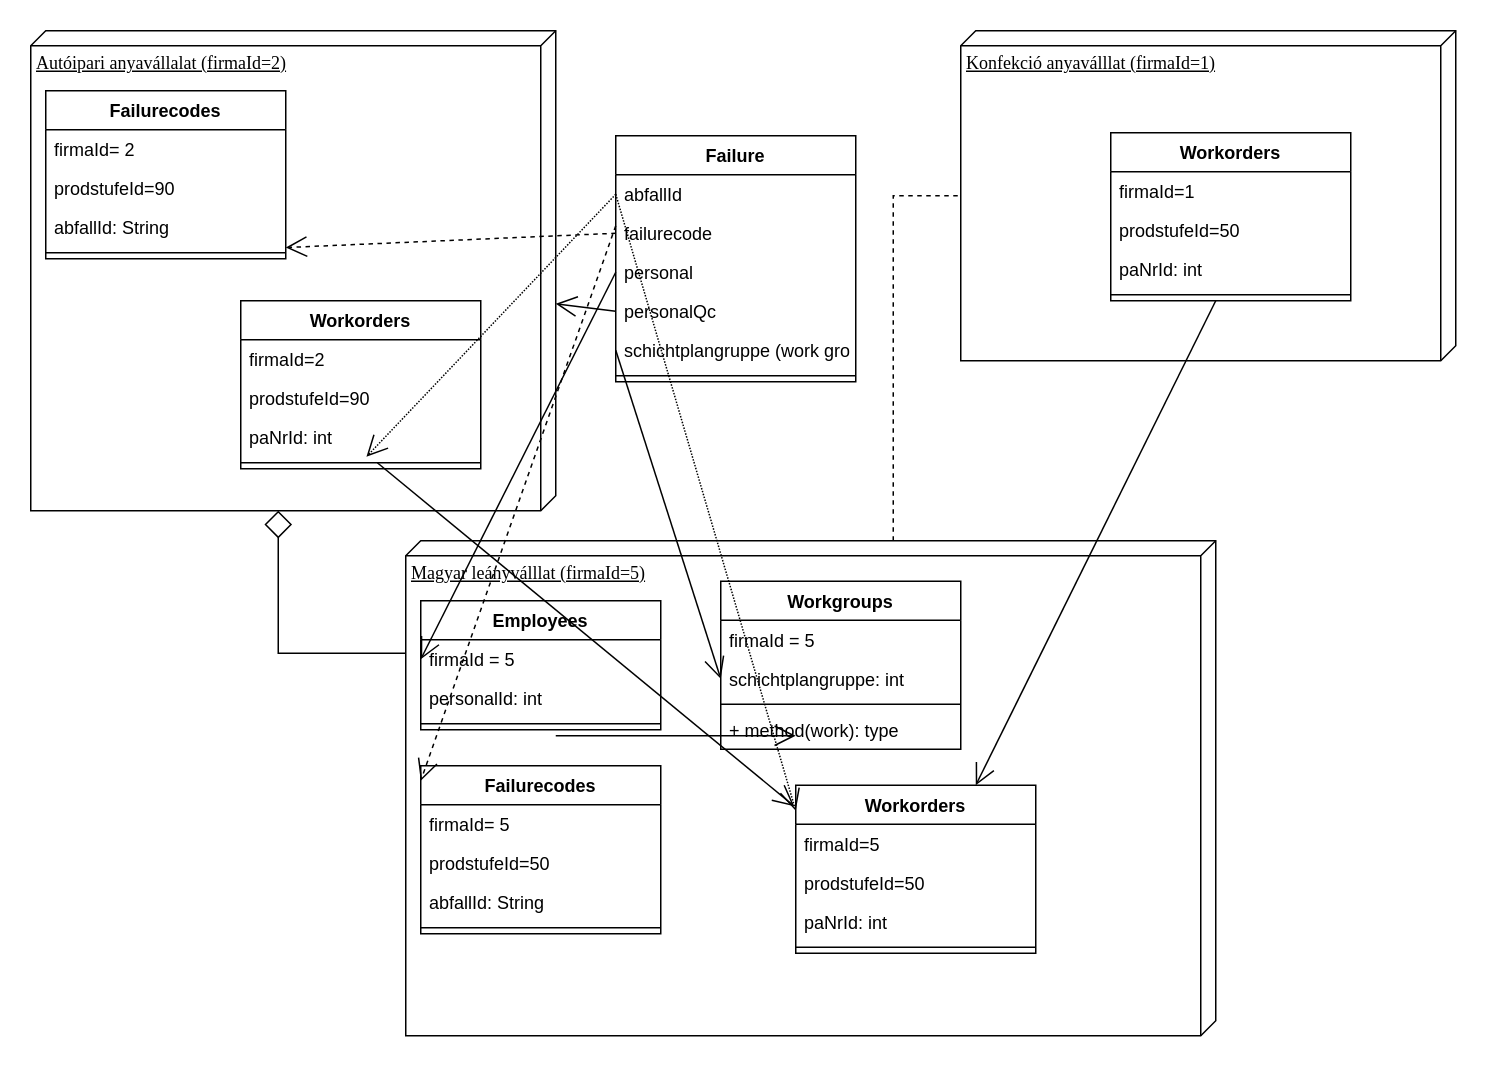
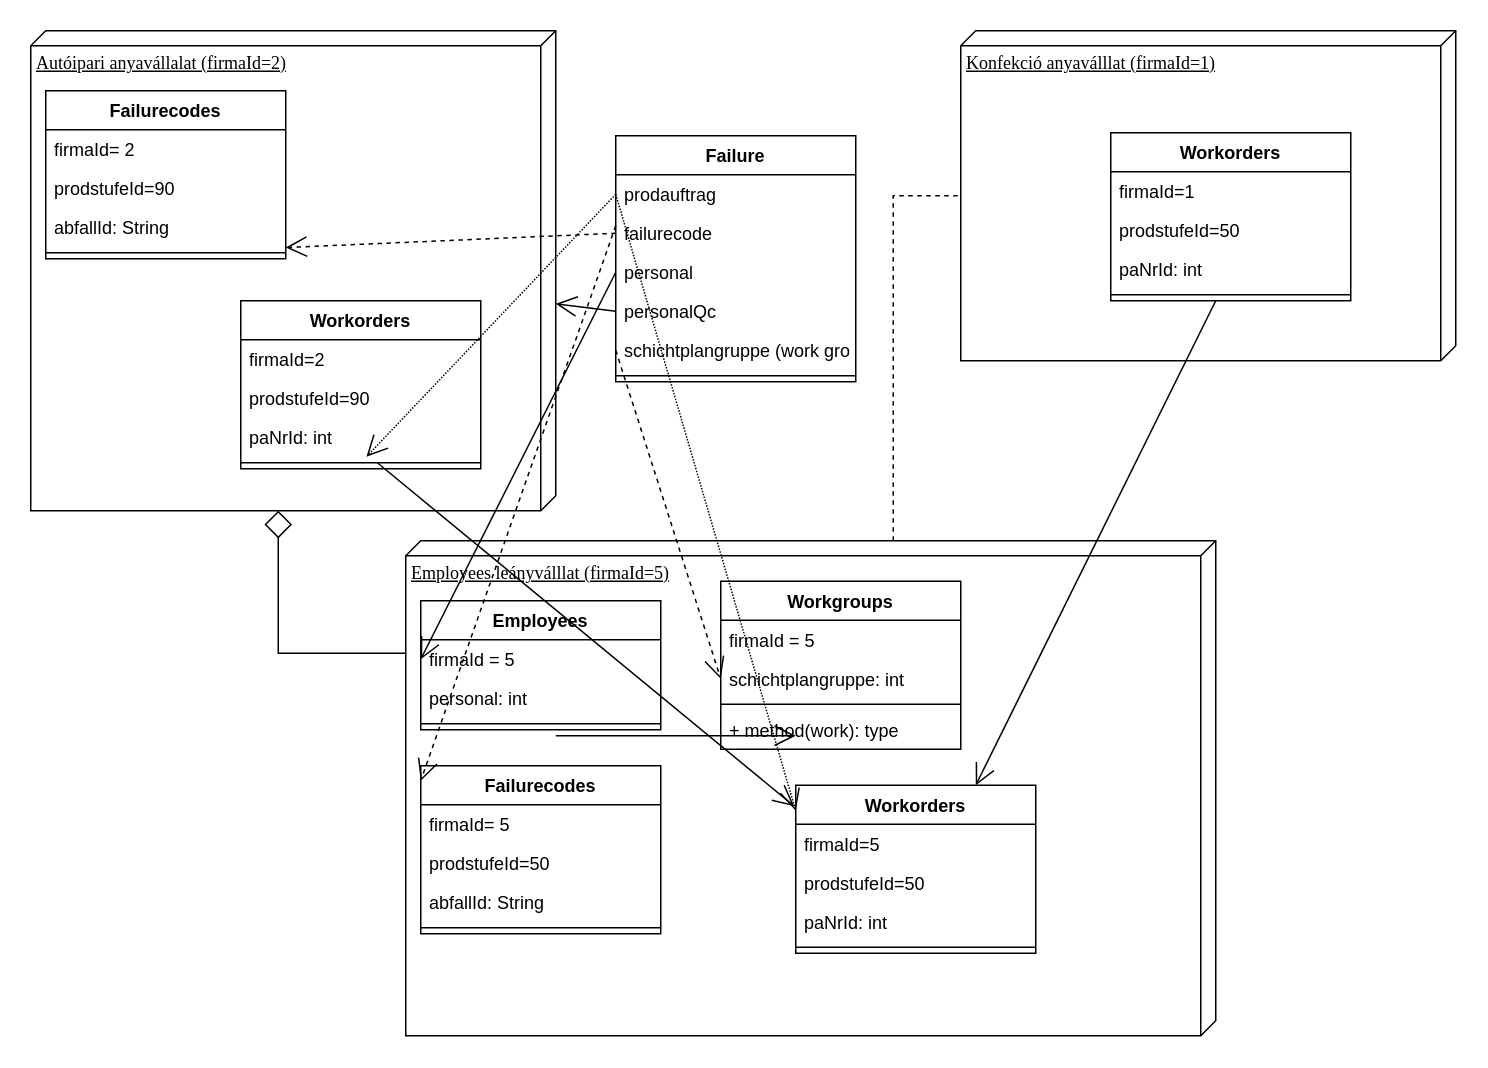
(660, 195) -> (679, 195)
(668, 513) -> (668, 513)
(552, 574) -> (564, 574)
(495, 699) -> (485, 699)
